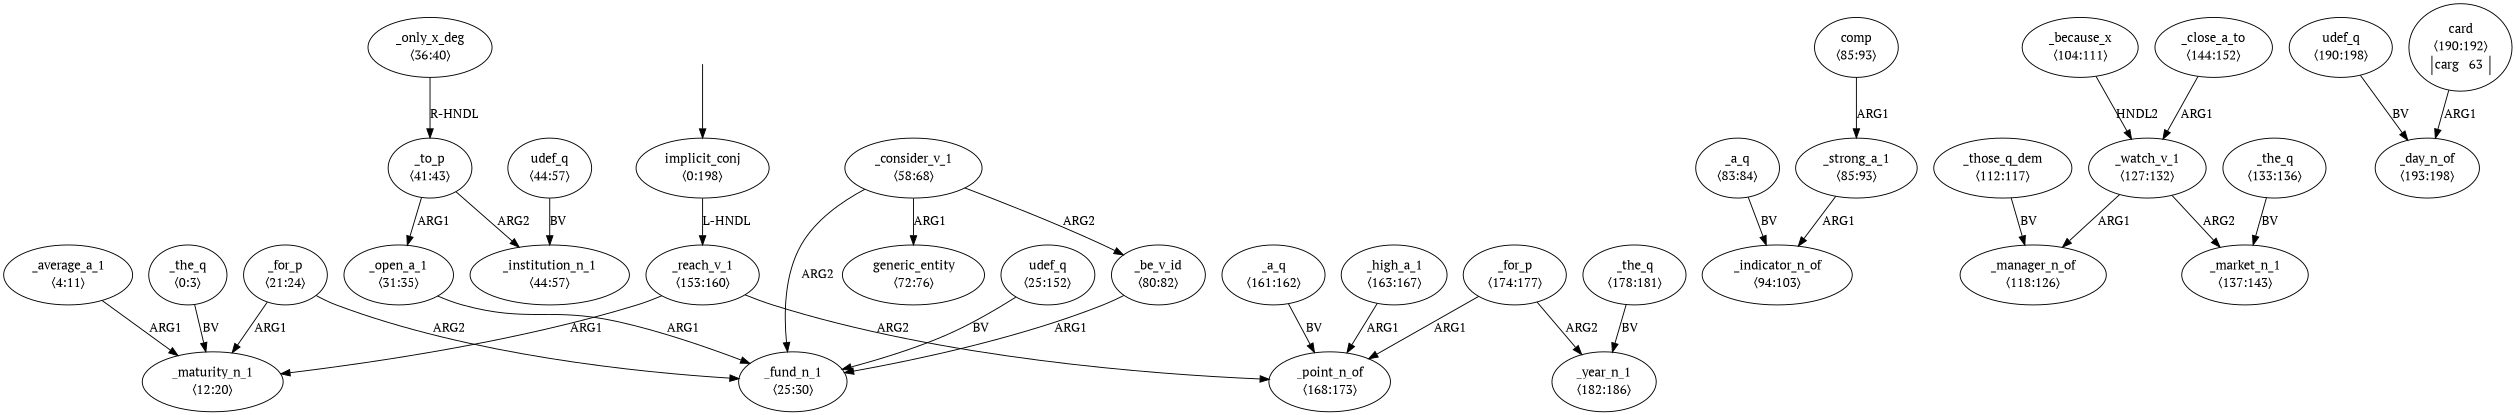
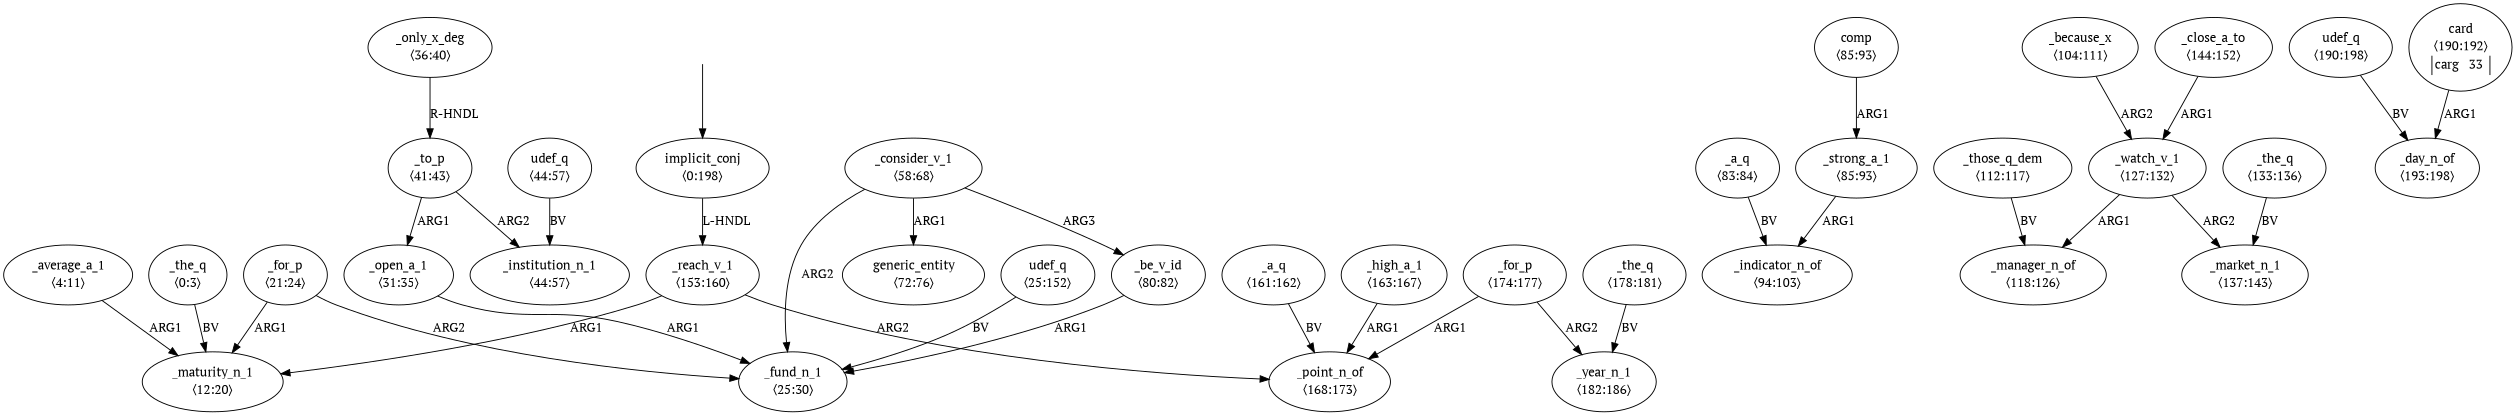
(2476, 65) -> (2476, 65)
(2137, 115) -> (2137, 115)
(1079, 222) -> (1079, 222)
